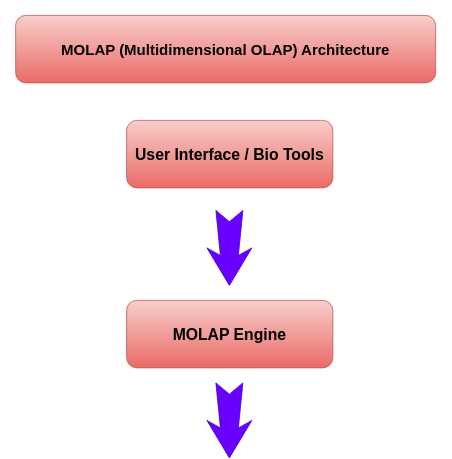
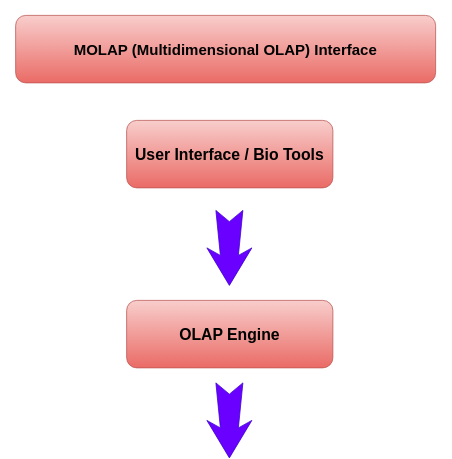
(225, 49) -> (225, 49)
(230, 334) -> (230, 334)
